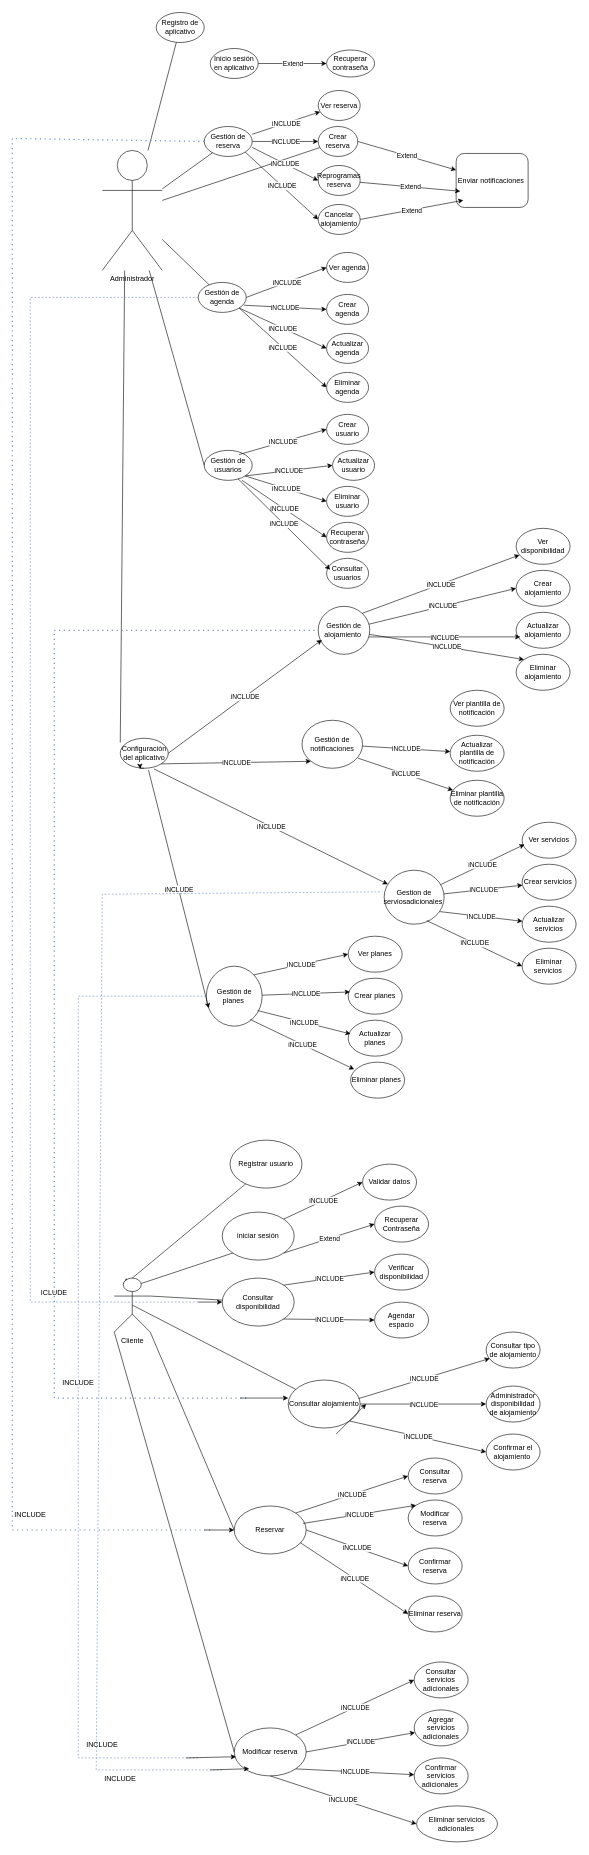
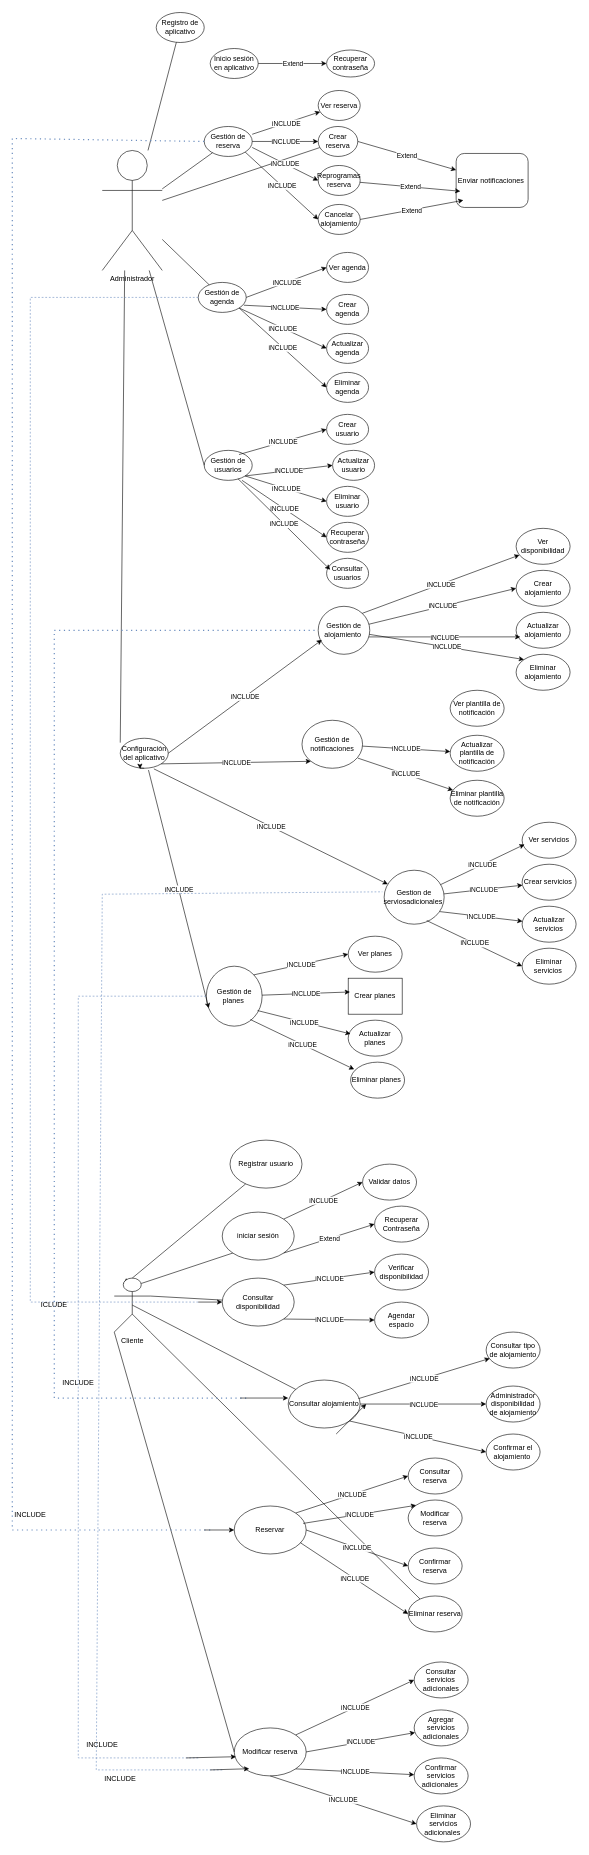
(375, 996) -> (375, 996)
(54, 1293) -> (54, 1305)
(192, 1432) -> (286, 1466)
(457, 1824) -> (444, 1824)
